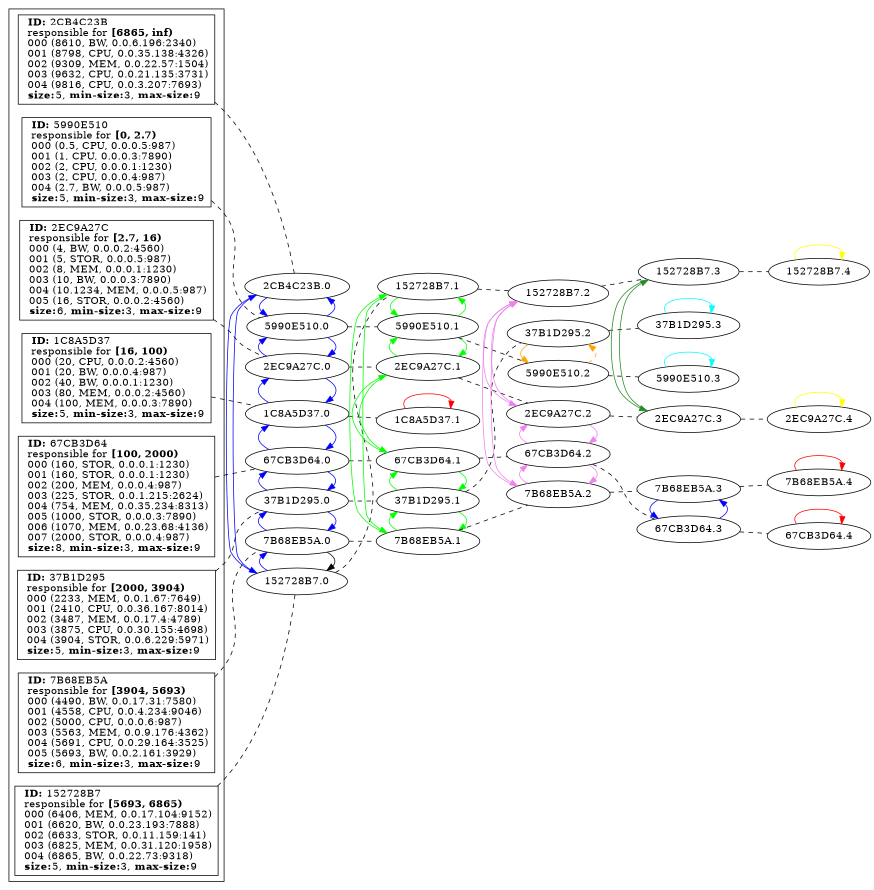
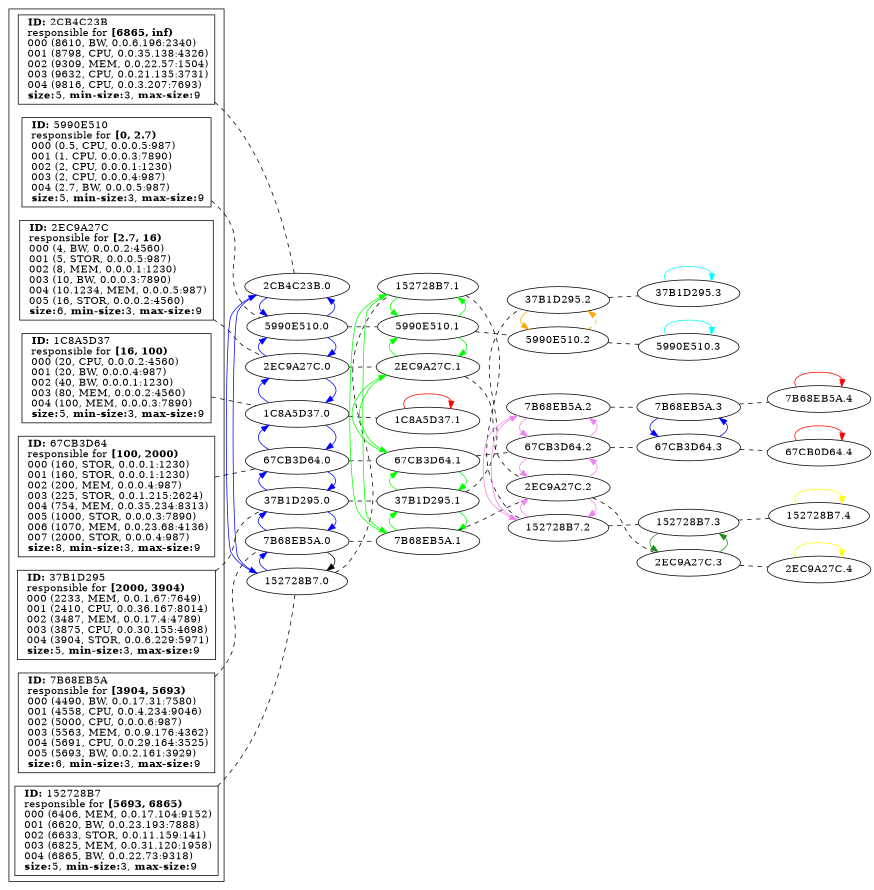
(493, 518) -> (493, 514)
(819, 536) -> (819, 453)
